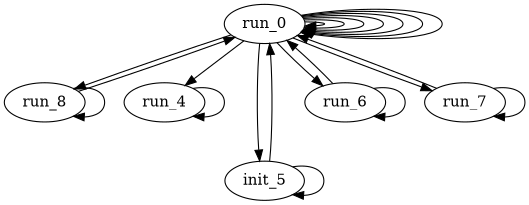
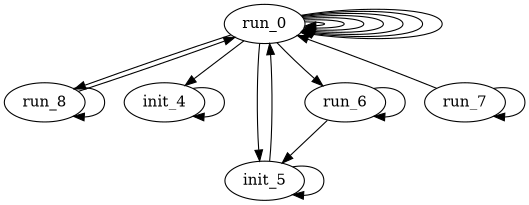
(357, 63) -> none
(314, 65) -> (309, 138)
(164, 102) -> (164, 102)
